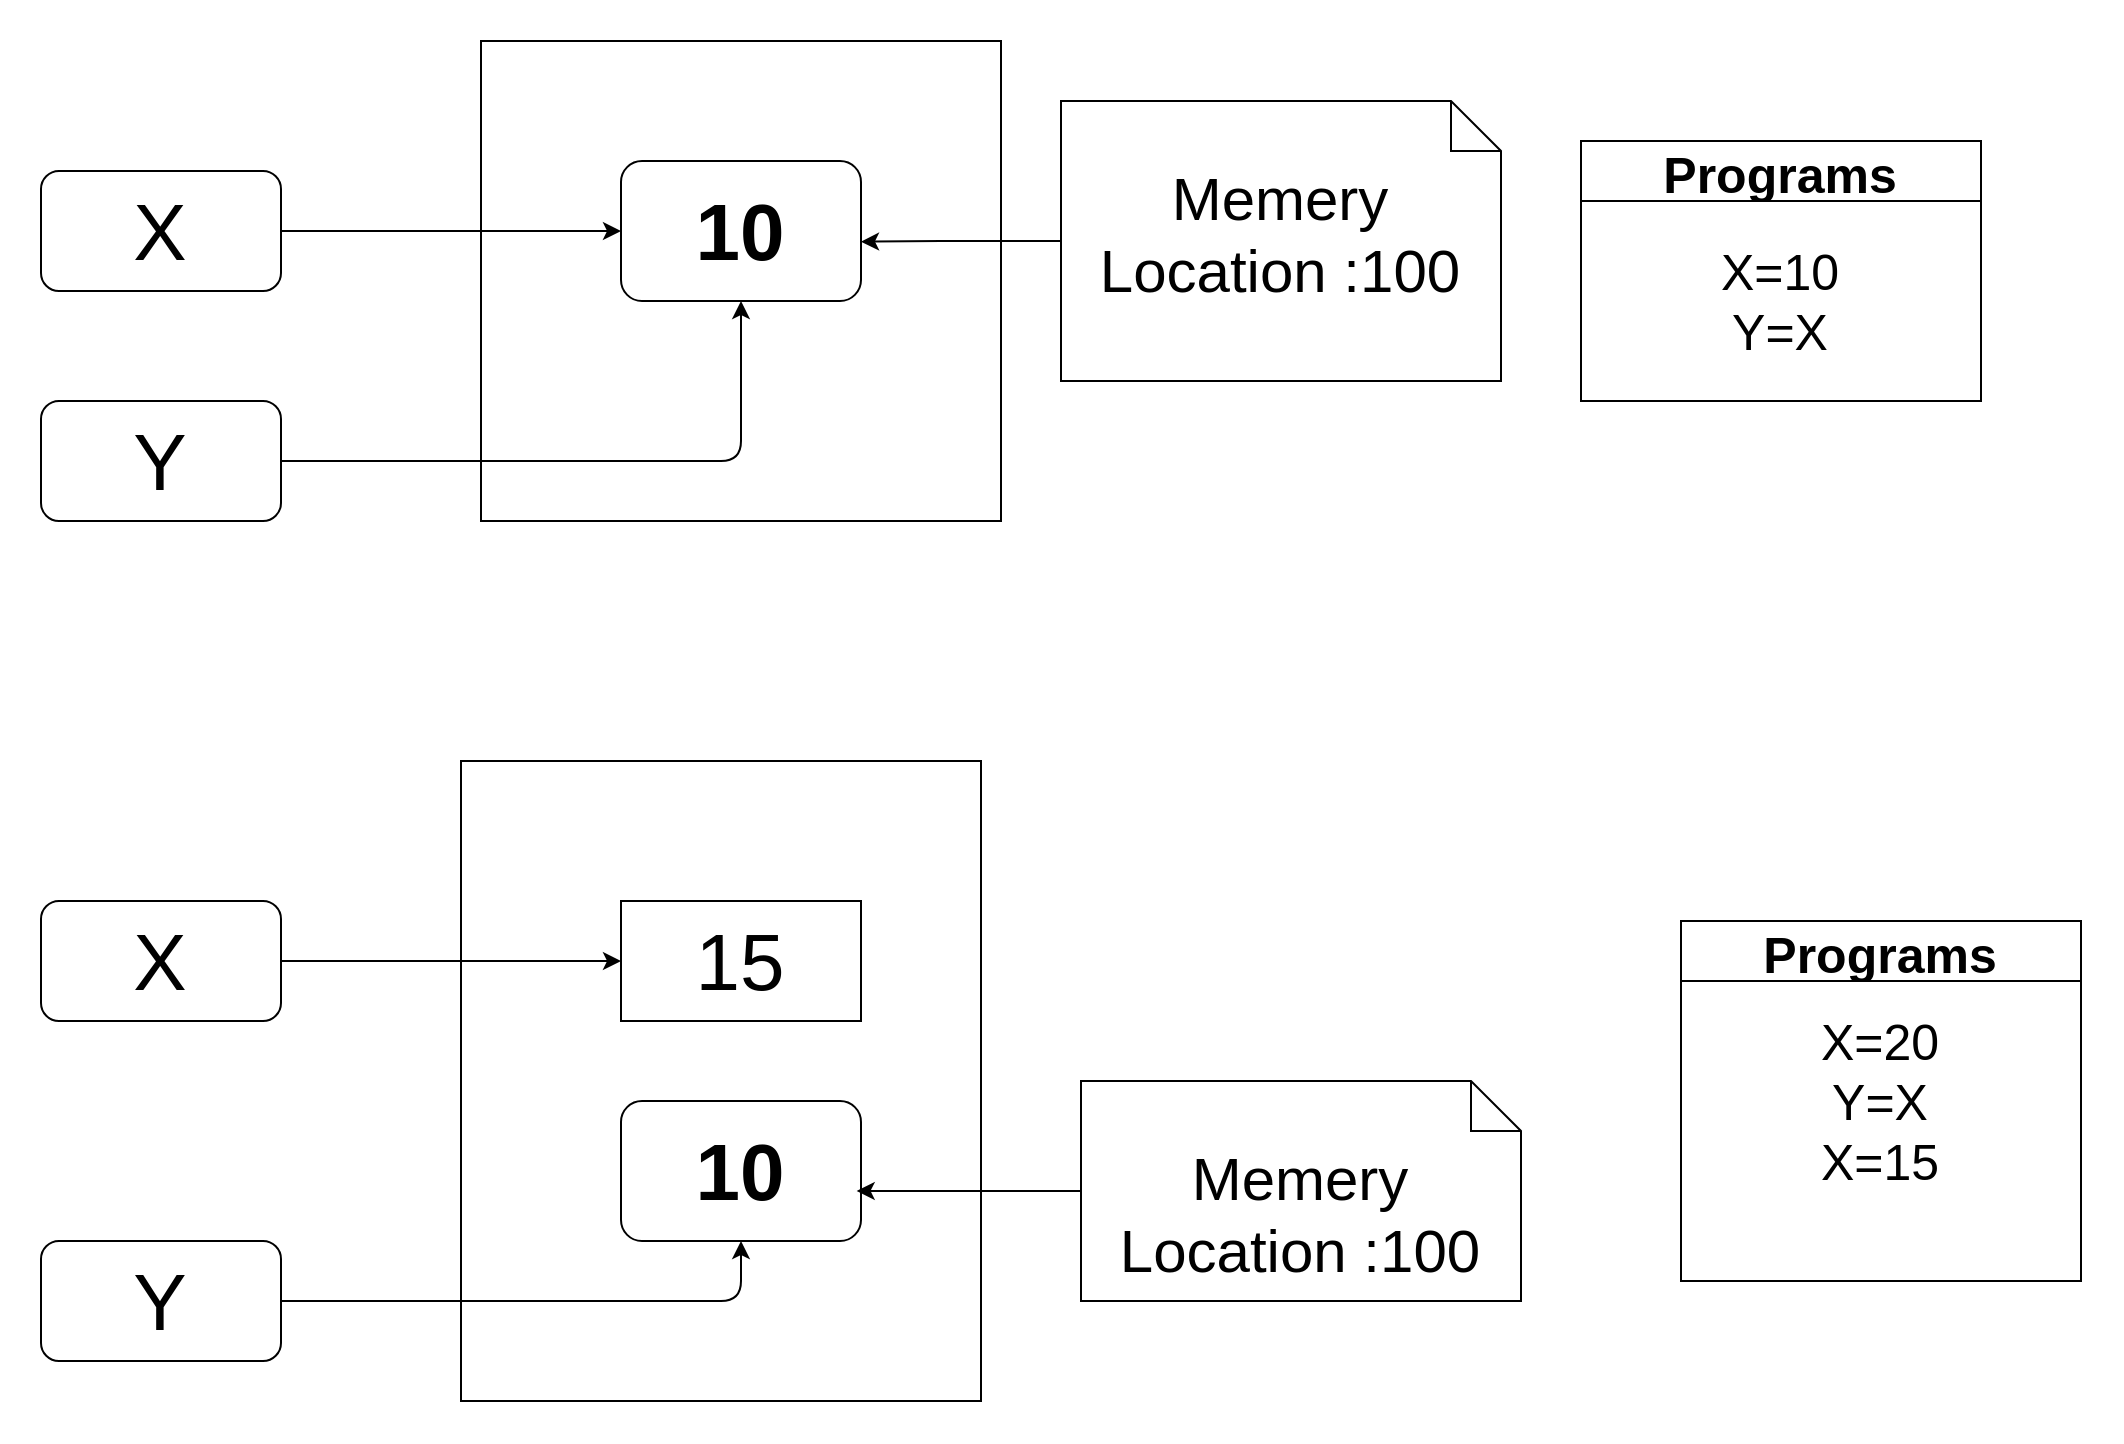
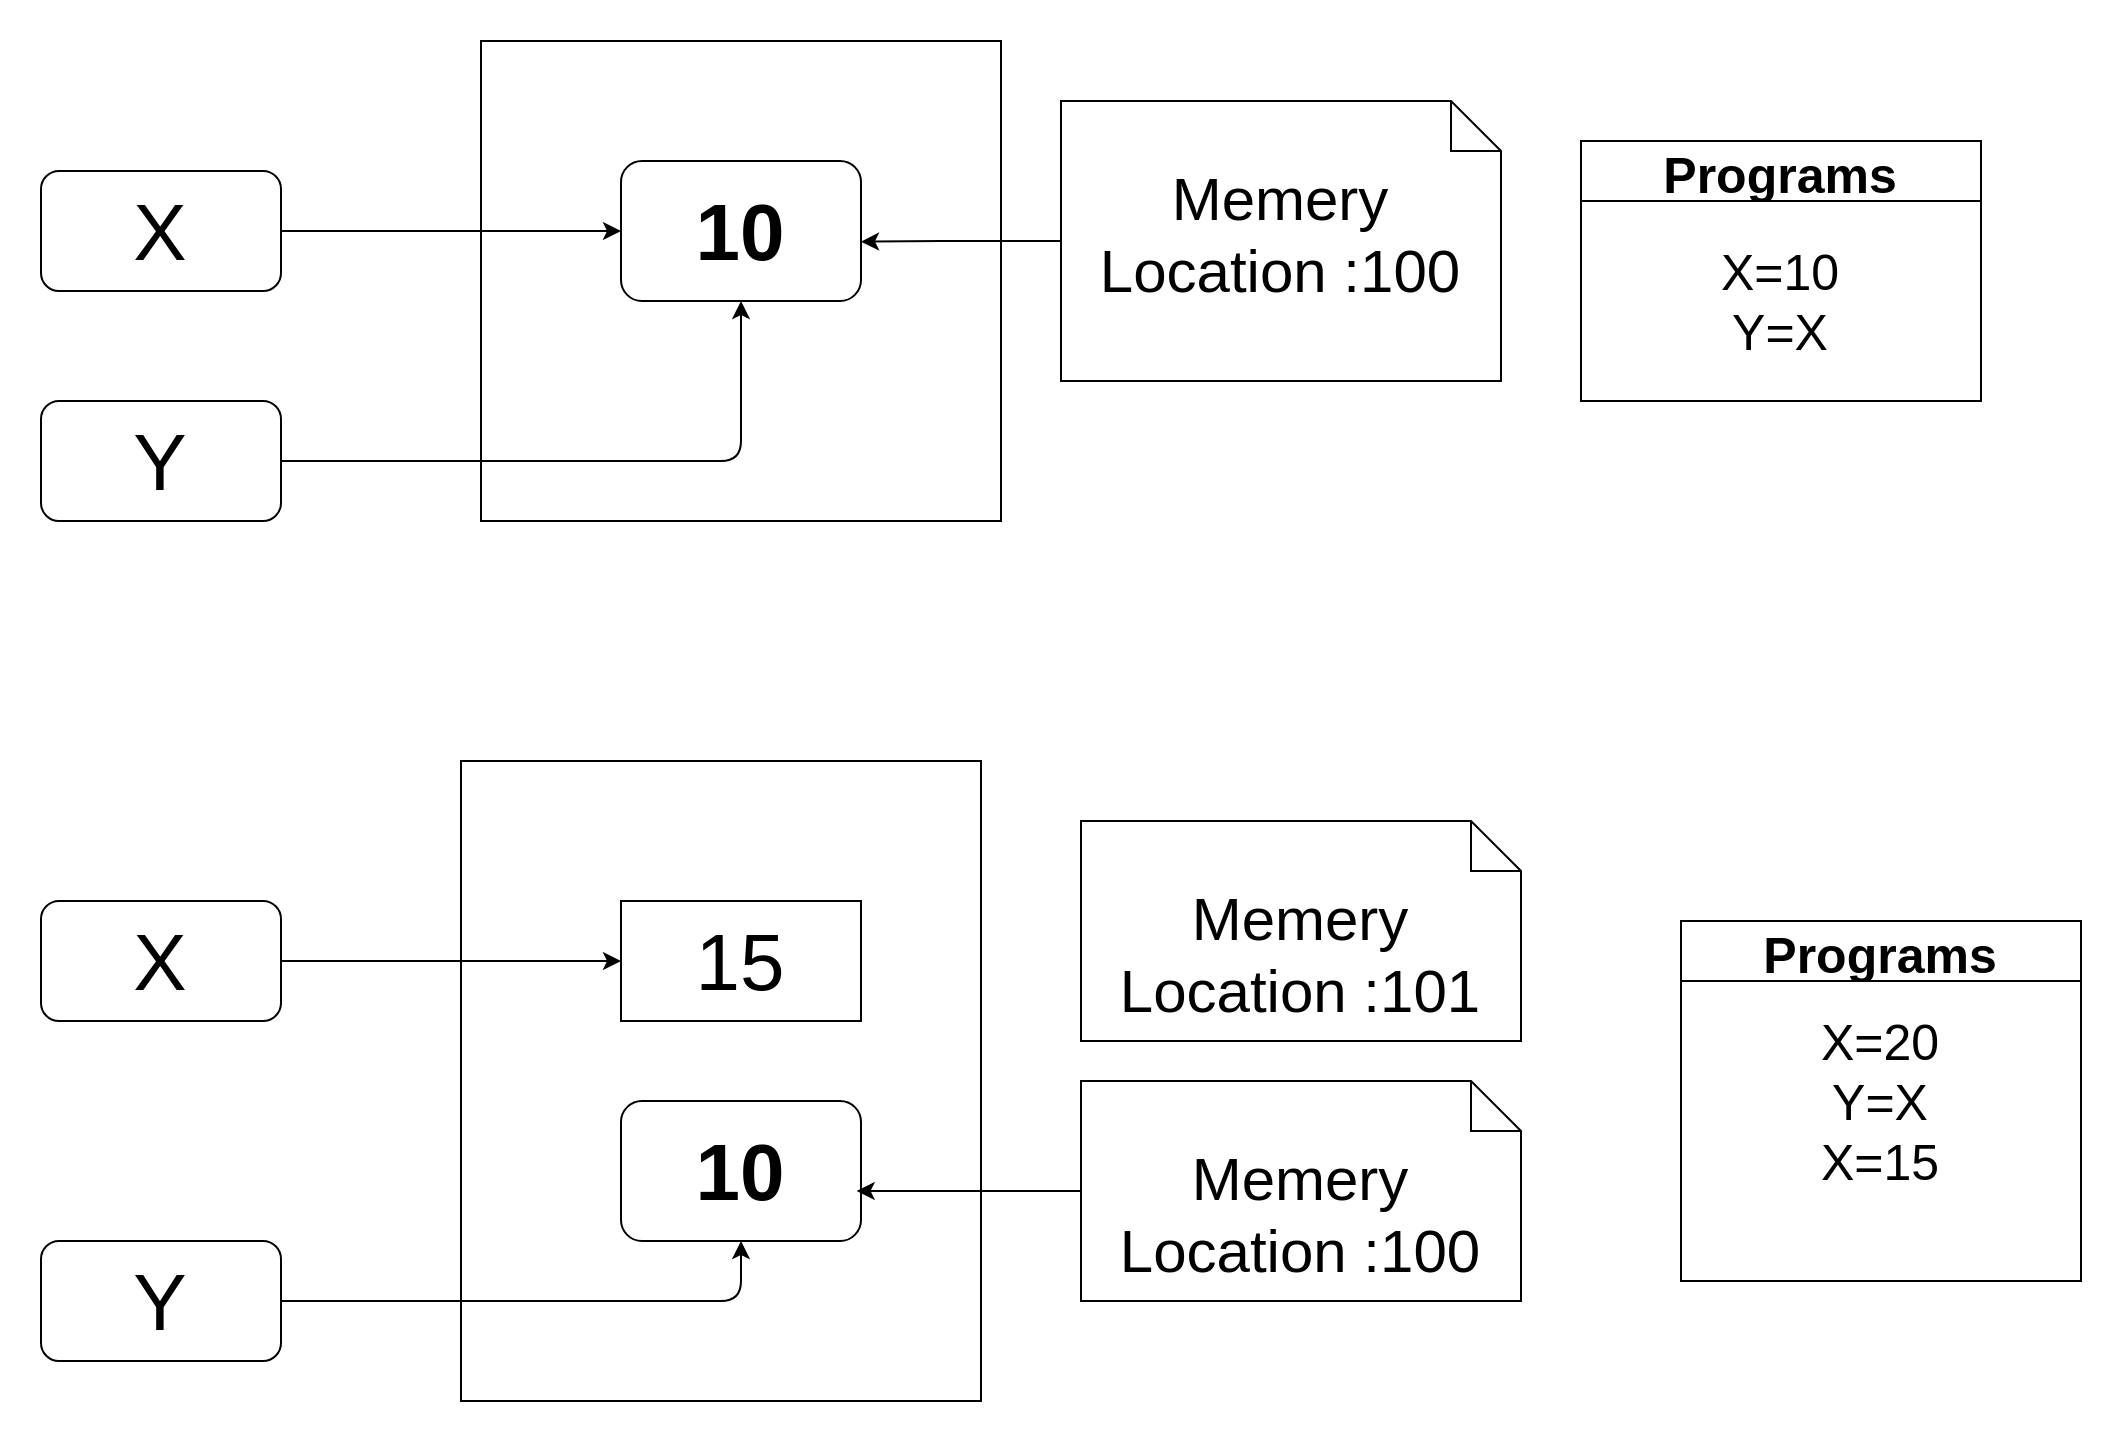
none -> (1301, 931)
